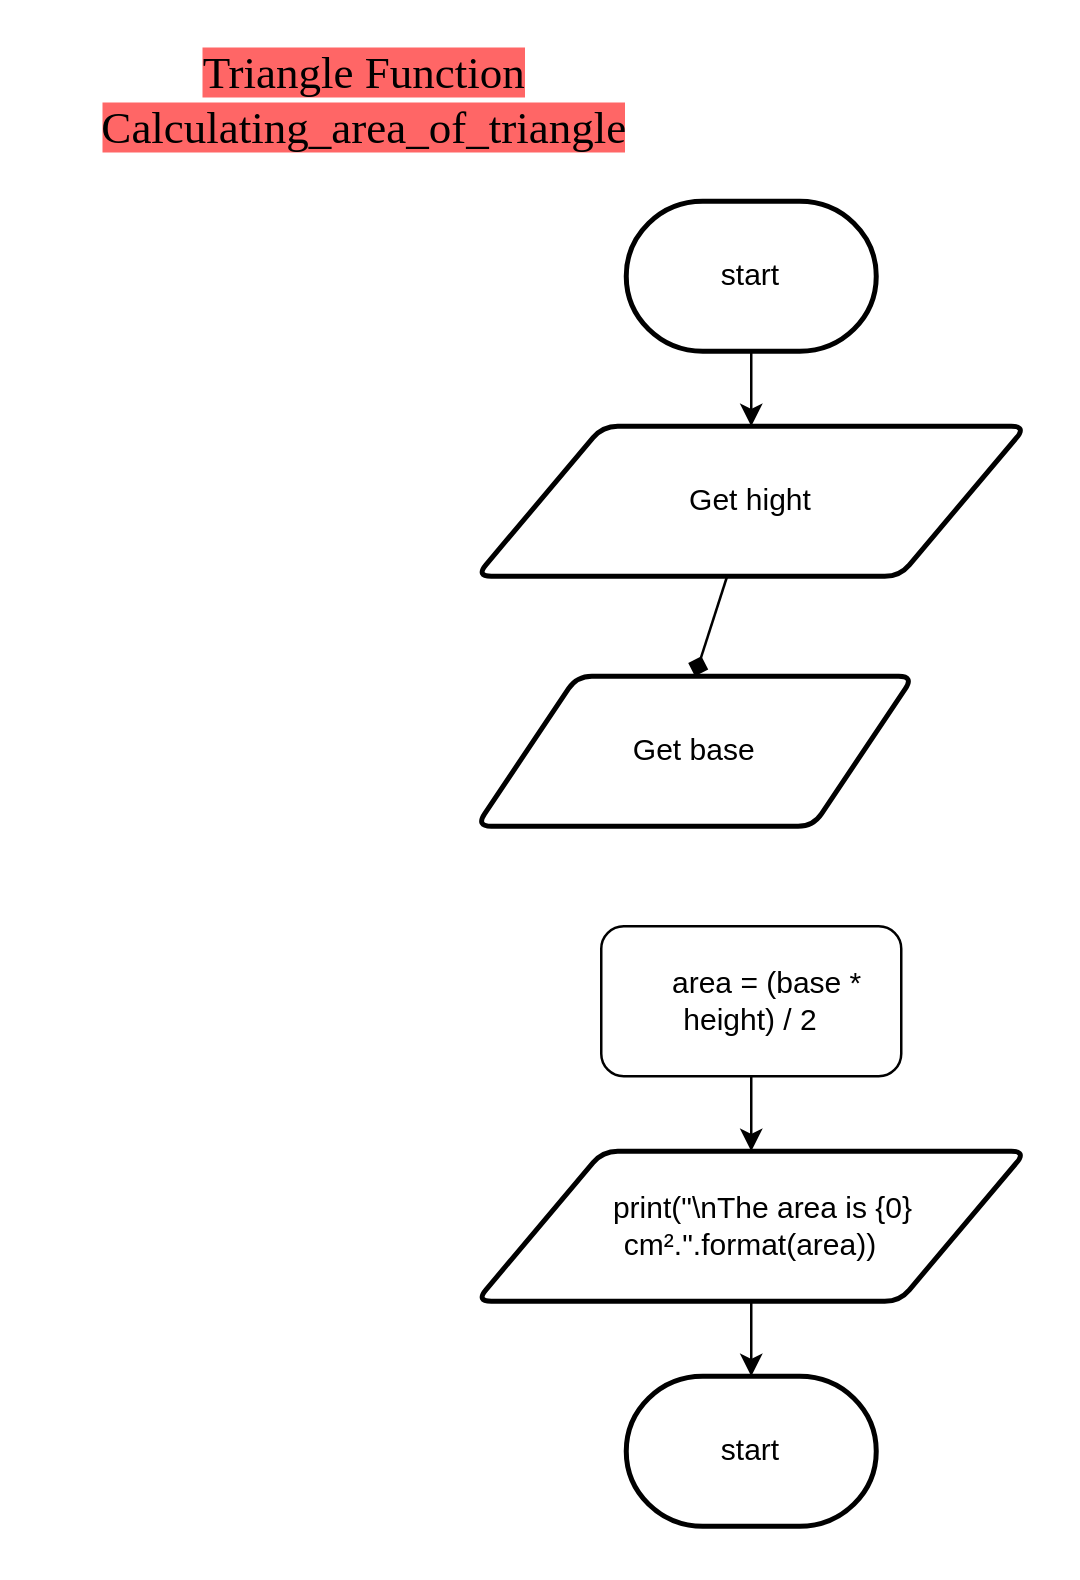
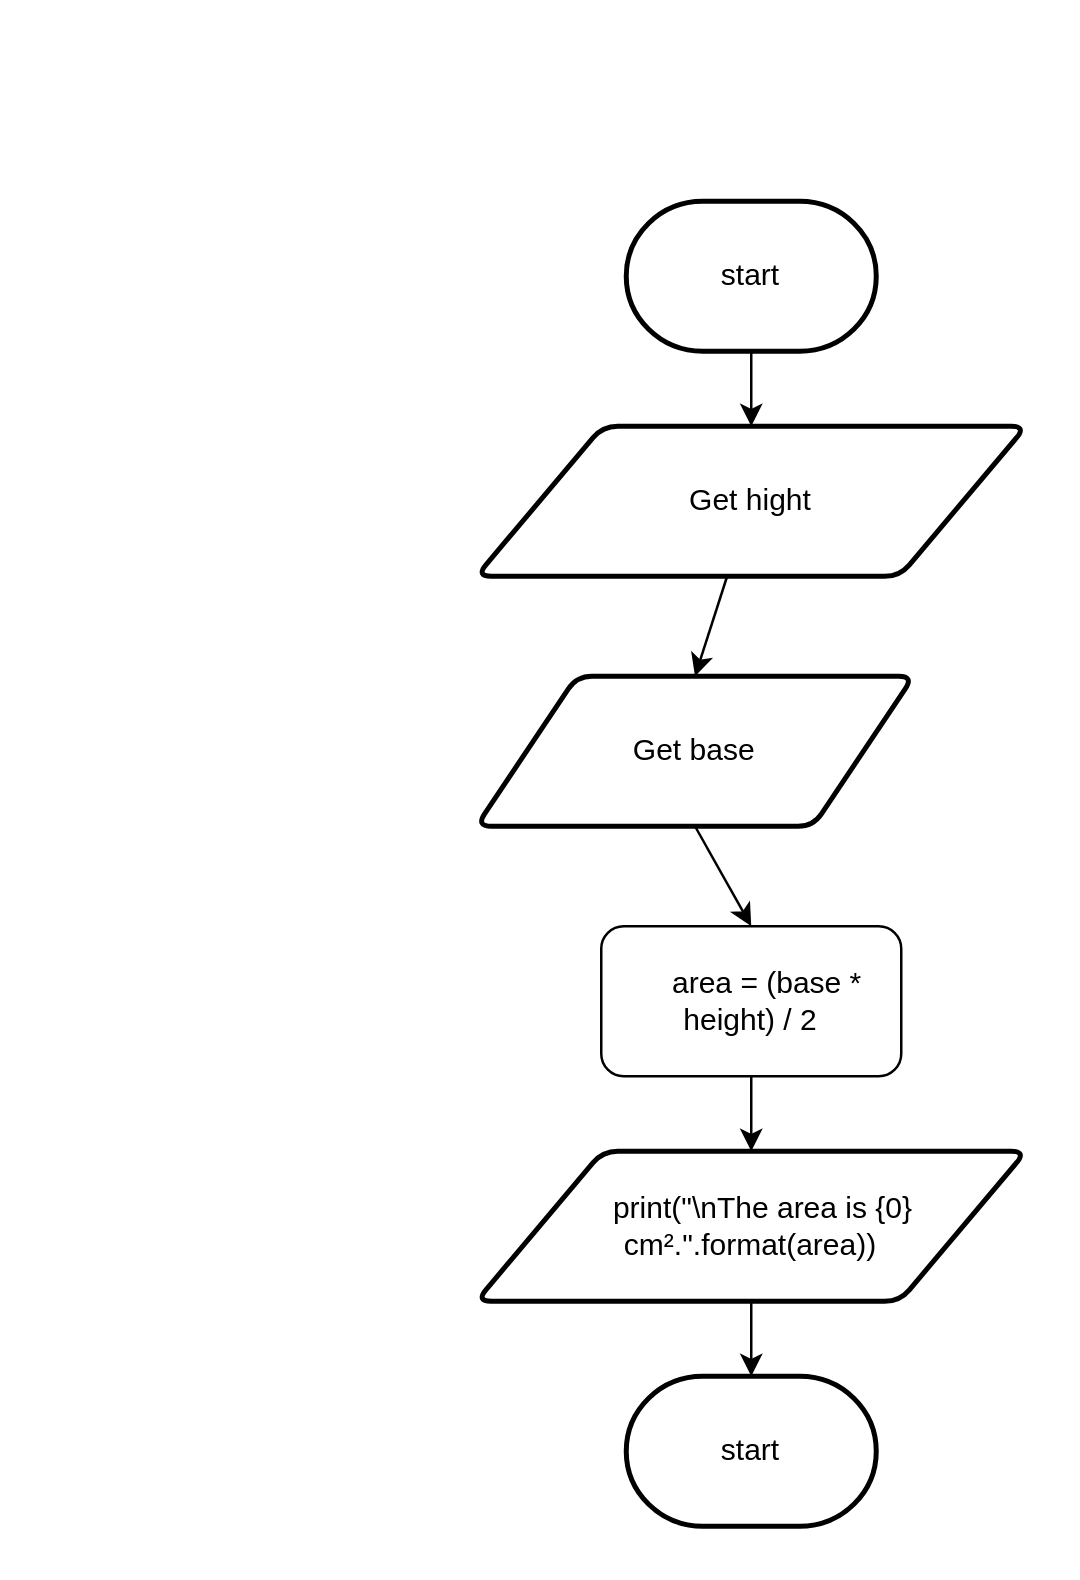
(364, 101) -> none
(701, 657) -> (701, 658)
none -> (719, 869)
